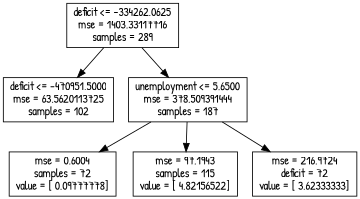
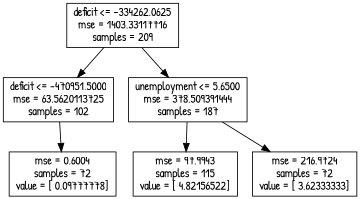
(123, 25) -> (123, 25)
(129, 135) -> (60, 133)
(185, 174) -> (185, 174)
(305, 174) -> (305, 174)
